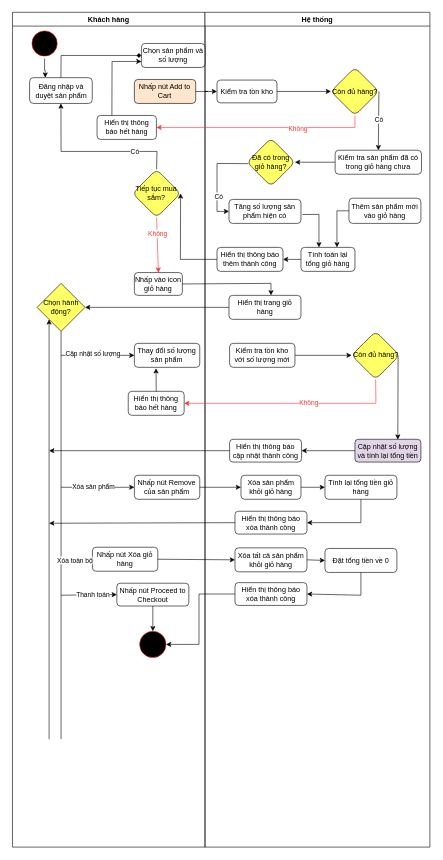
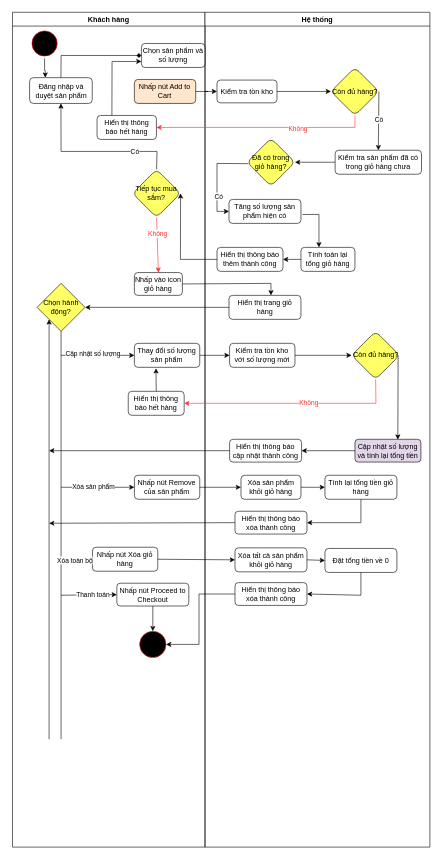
(385, 211) -> none
(337, 242) -> none
none -> (224, 356)
